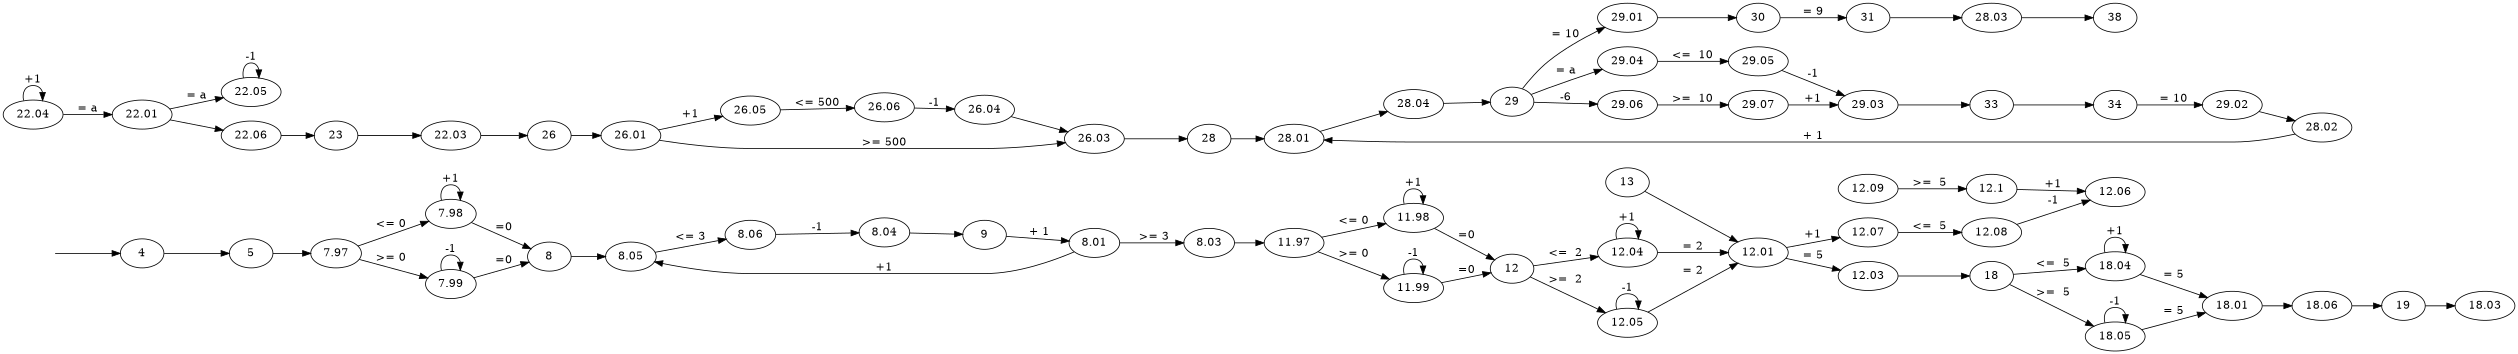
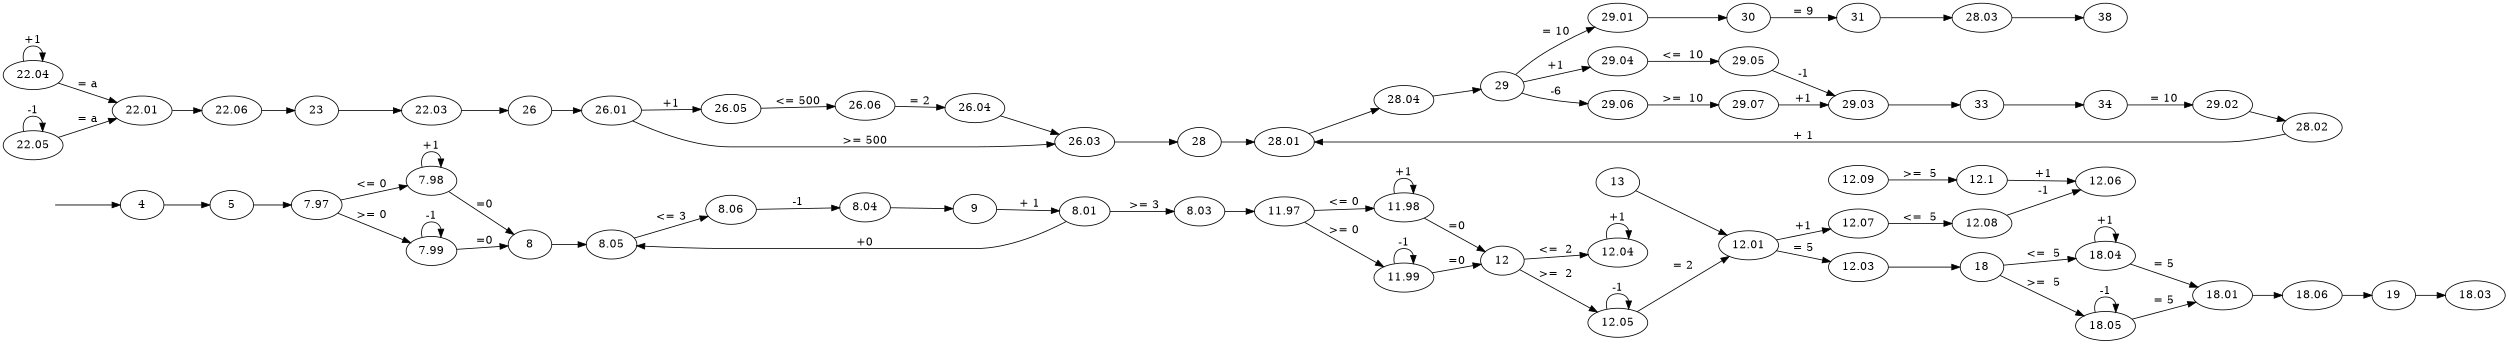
(1566, 71) -> (1556, 66)
(934, 103) -> (920, 101)
(193, 104) -> (84, 129)
(1689, 253) -> none
(884, 268) -> (865, 242)
